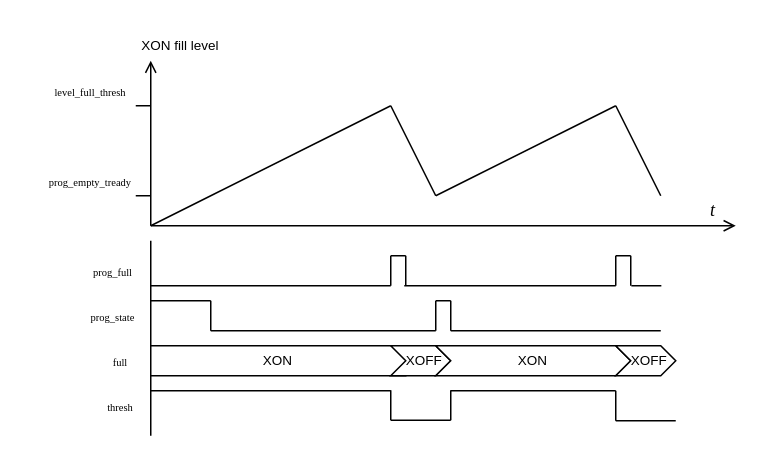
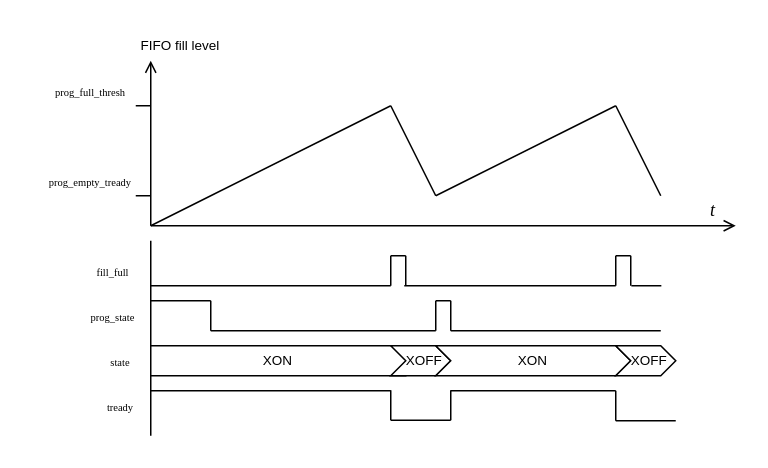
(181, 46) -> (181, 46)
(91, 91) -> (91, 91)
(113, 271) -> (113, 271)
(121, 361) -> (121, 361)
(121, 406) -> (121, 406)
